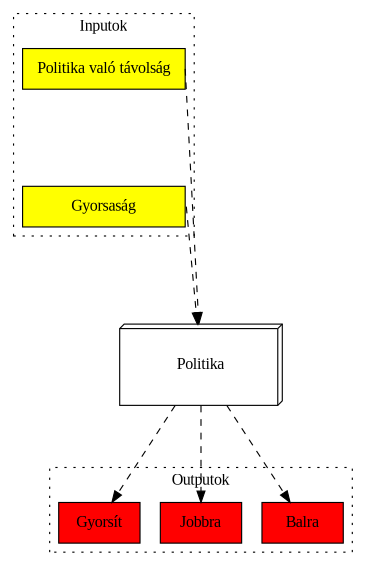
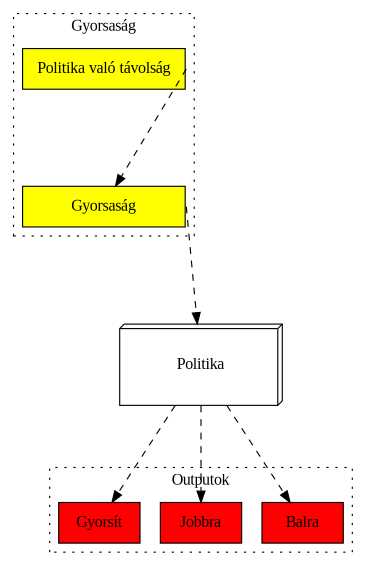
(104, 27) -> (104, 27)
(192, 191) -> (154, 123)
